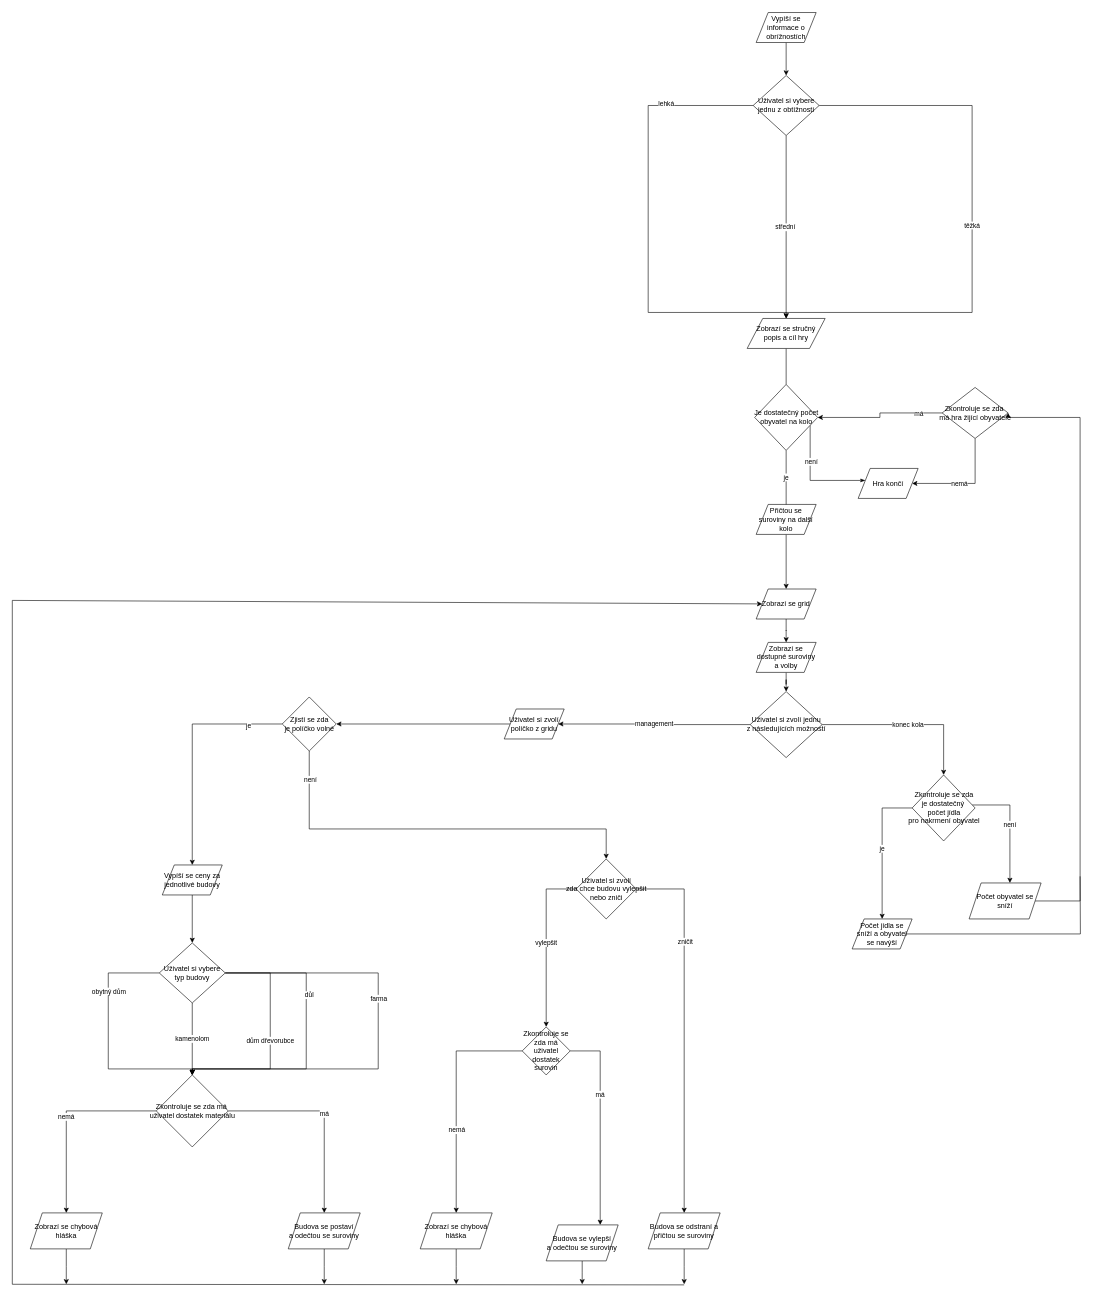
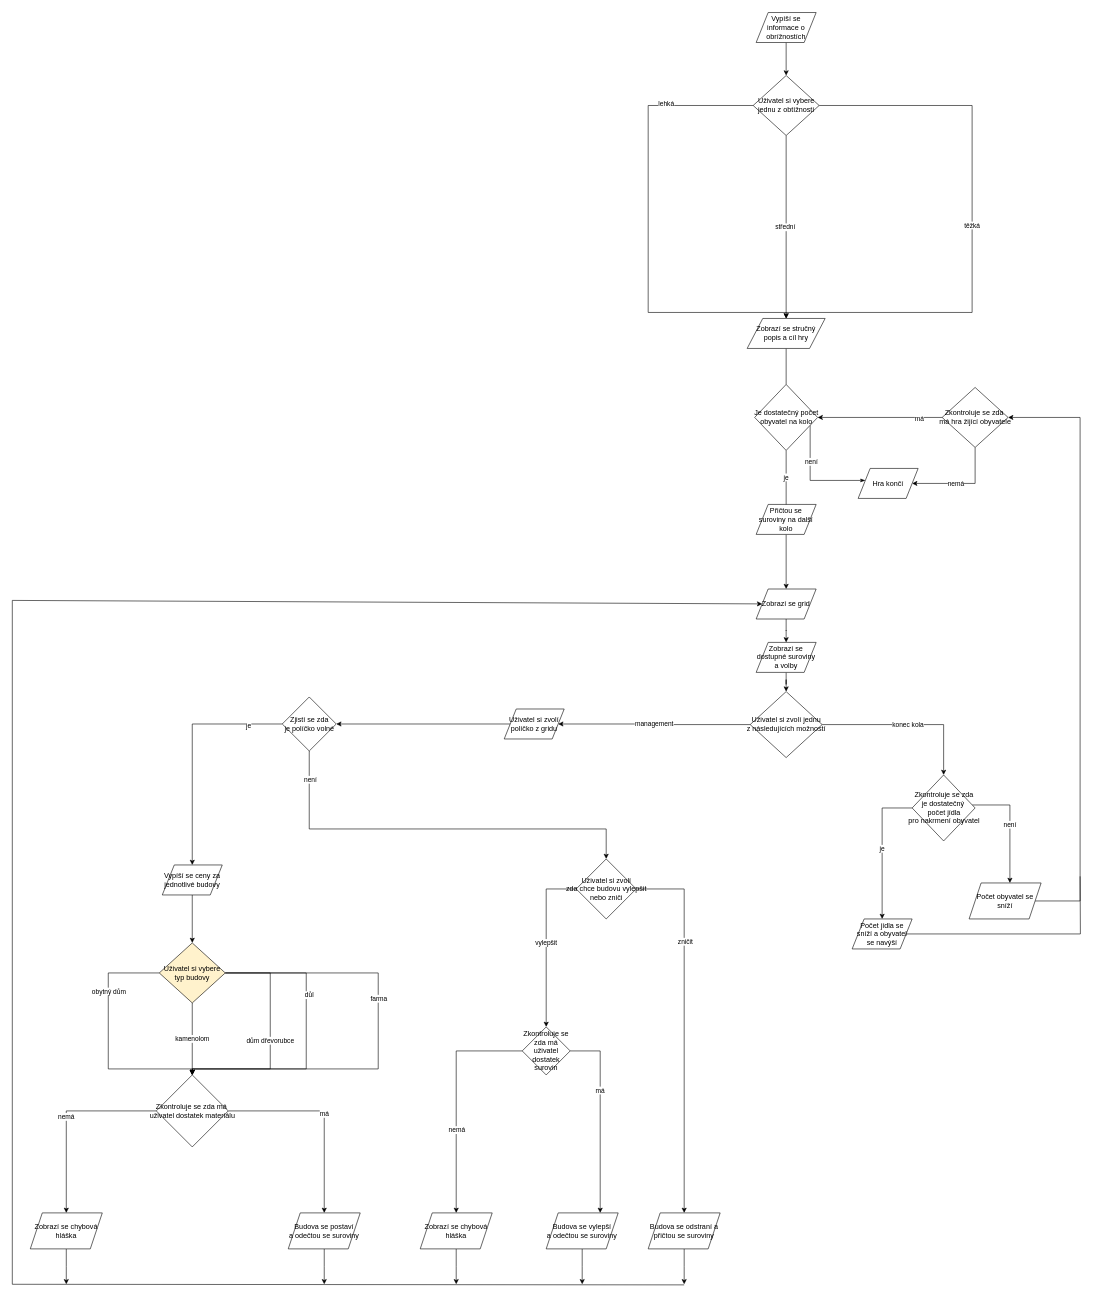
(975, 413) -> (975, 417)
(192, 973) -> (192, 973)
(582, 1243) -> (582, 1231)
